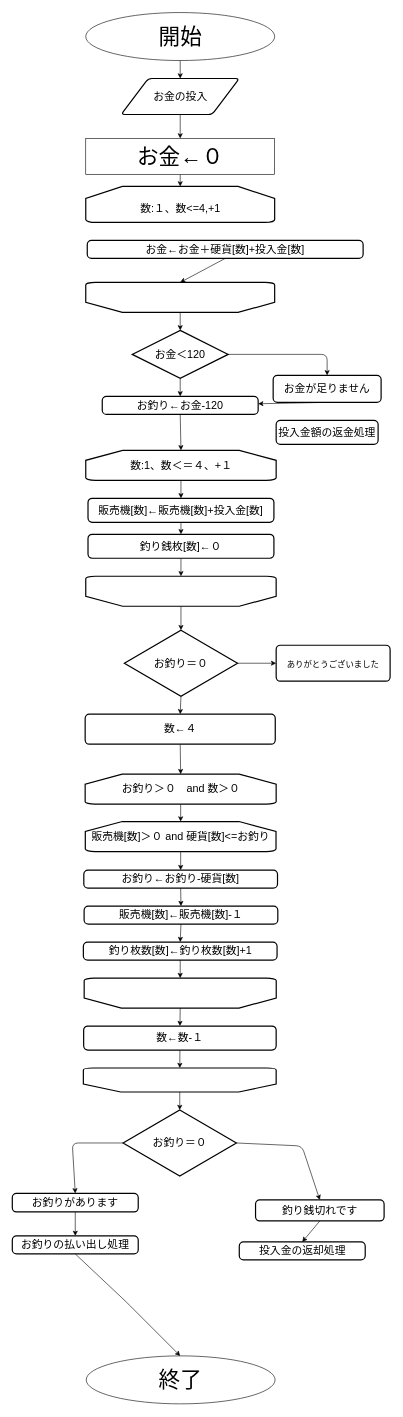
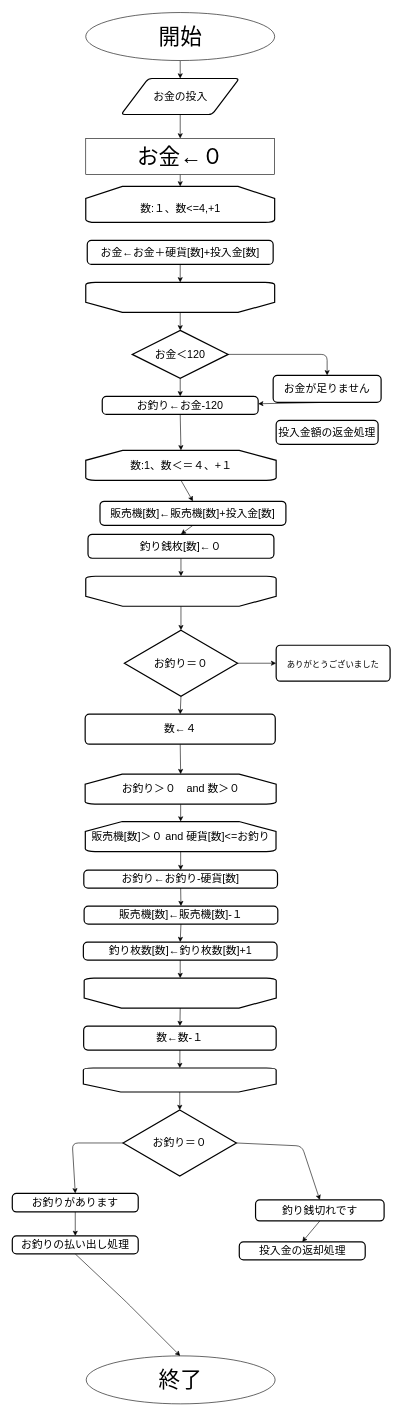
(225, 249) -> (180, 252)
(181, 510) -> (193, 513)
